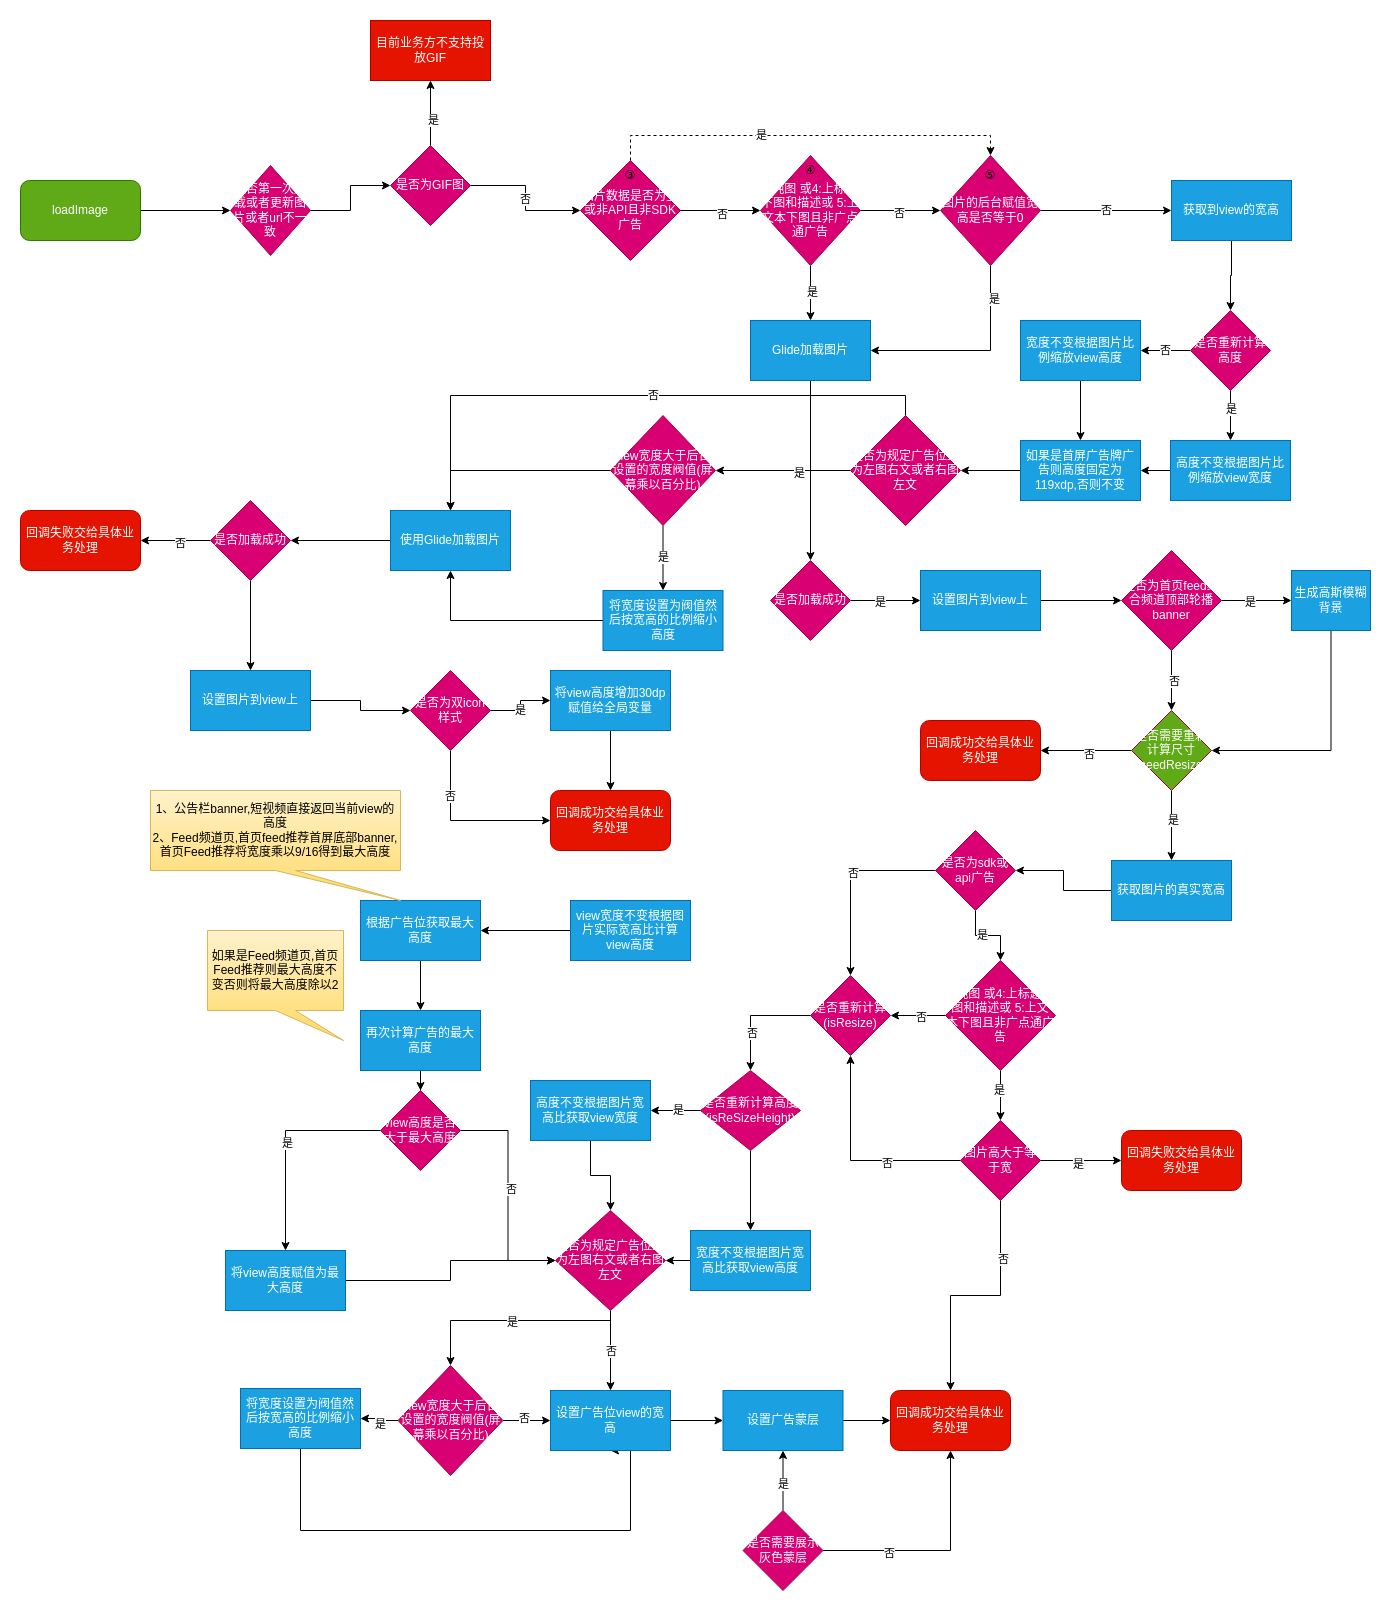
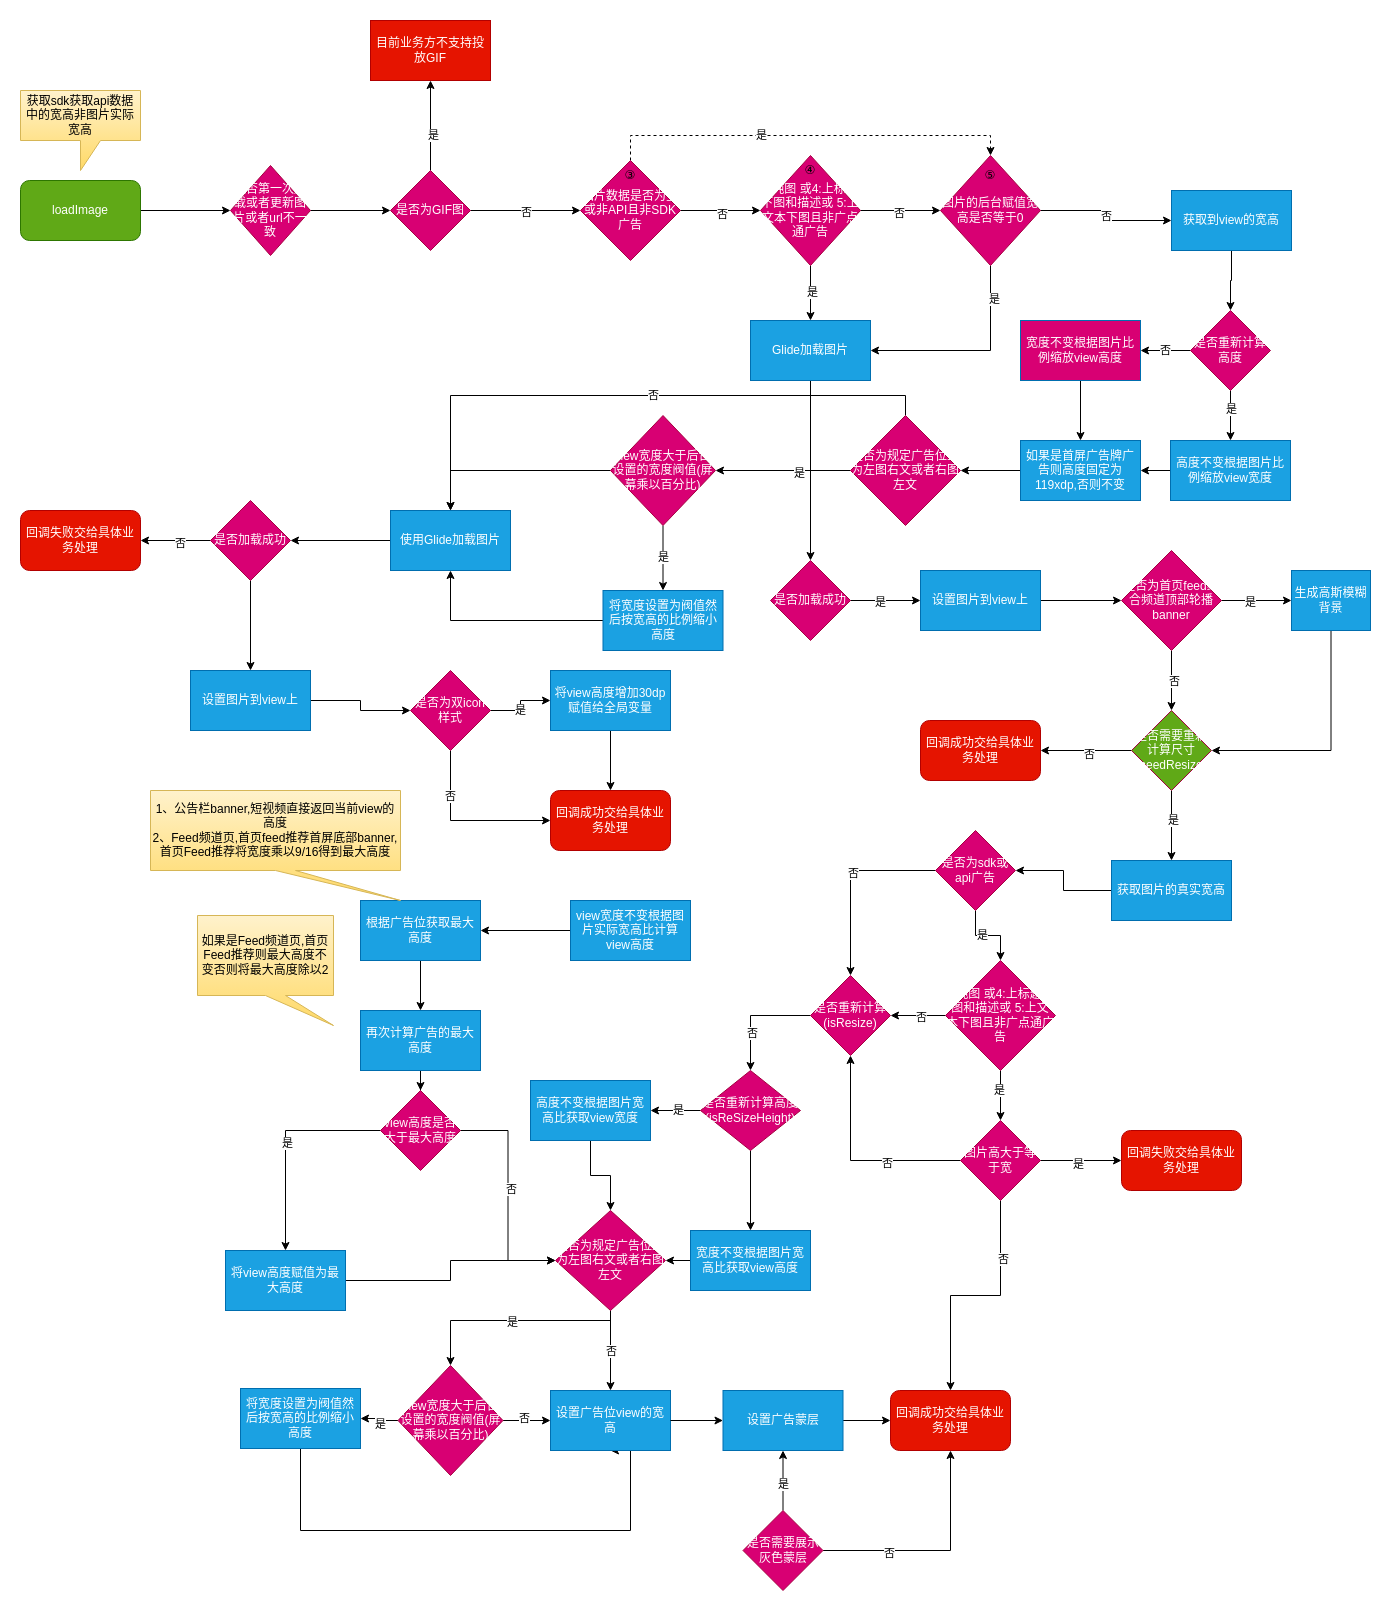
none -> (81, 131)
(431, 186) -> (431, 211)
(1232, 211) -> (1232, 221)
(1081, 351) -> (1081, 351)
(276, 986) -> (266, 971)
